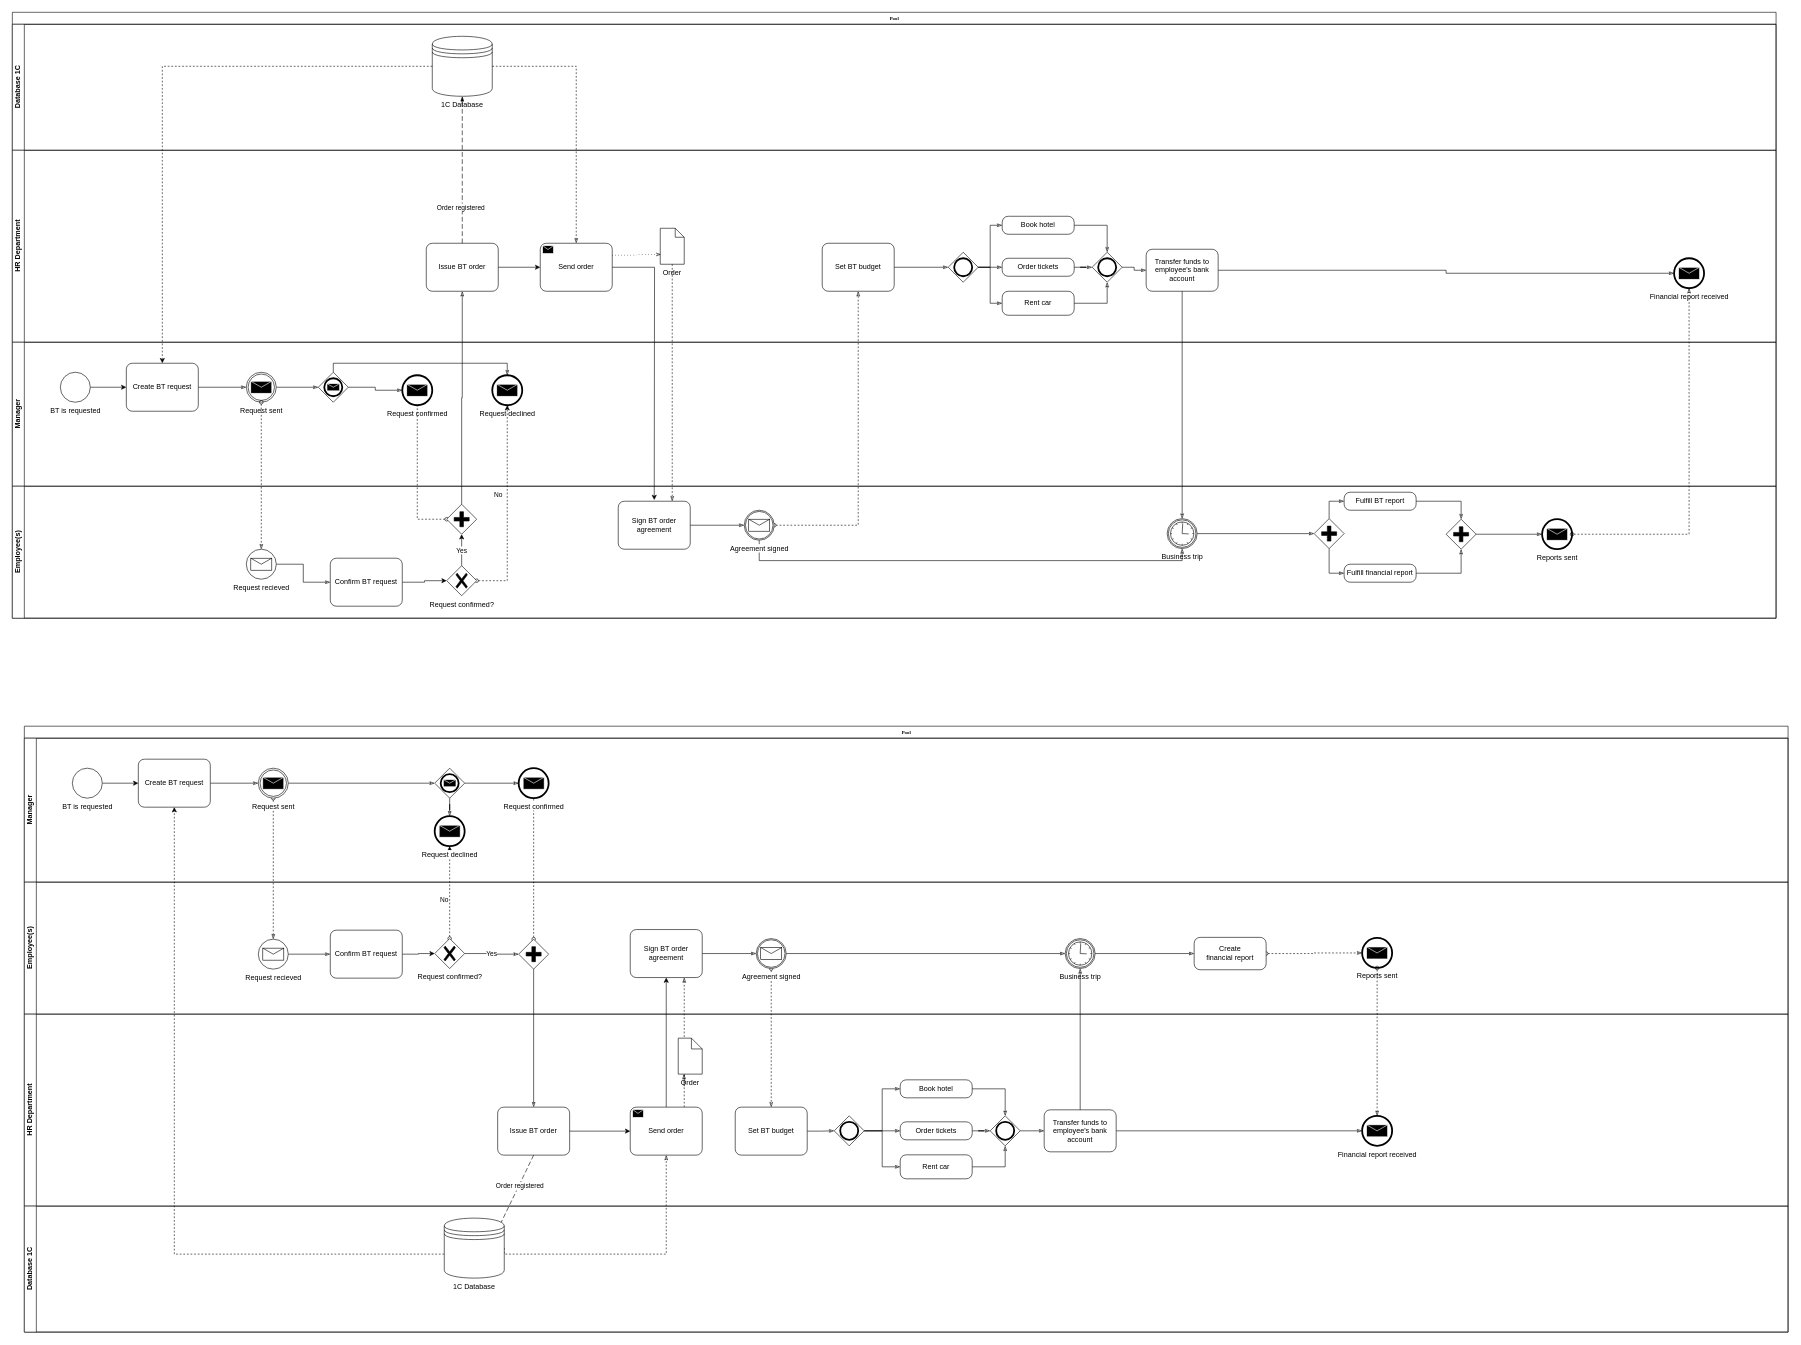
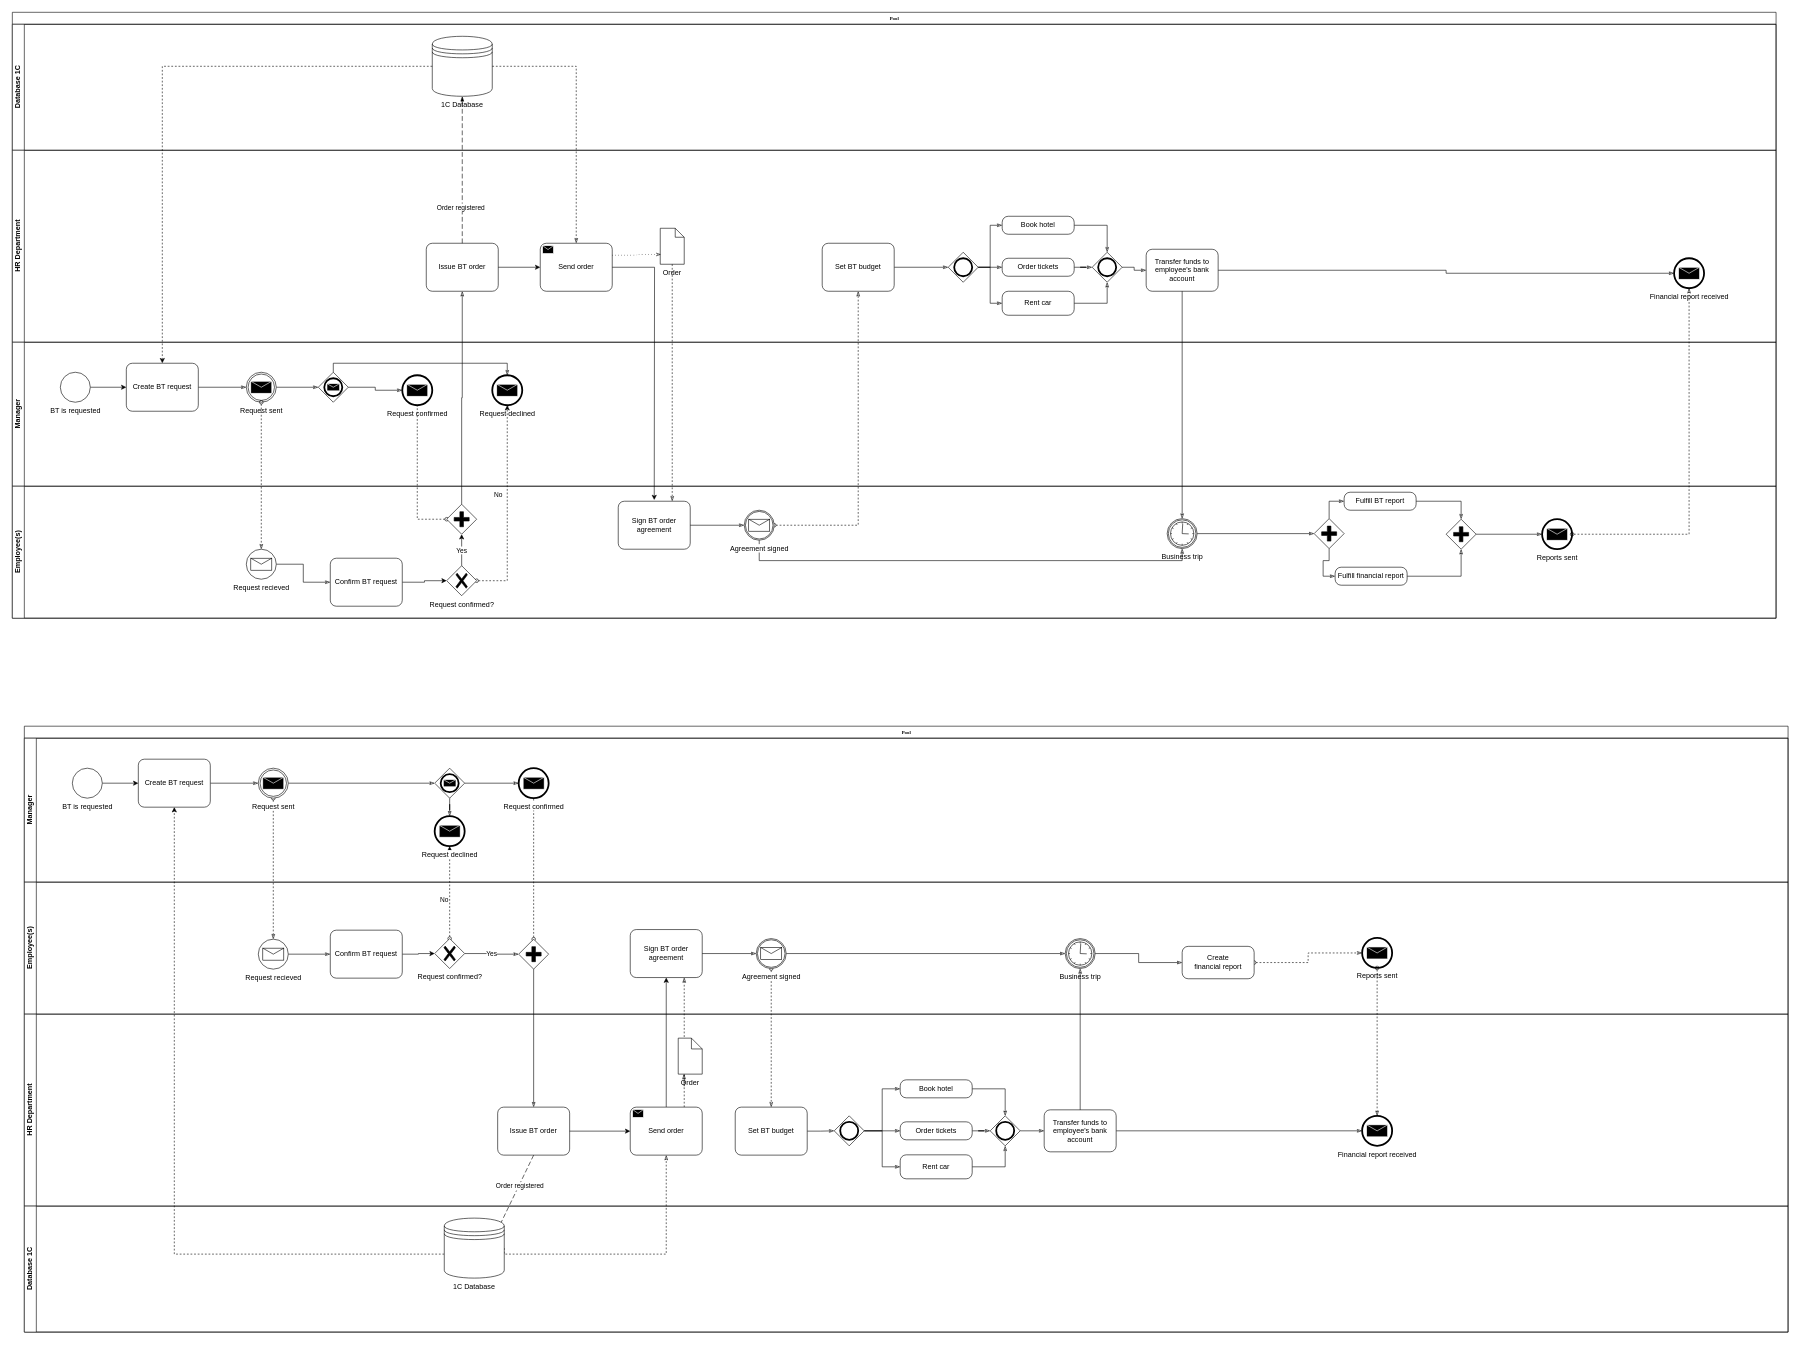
(1380, 573) -> (1371, 576)
(1230, 954) -> (1218, 963)
